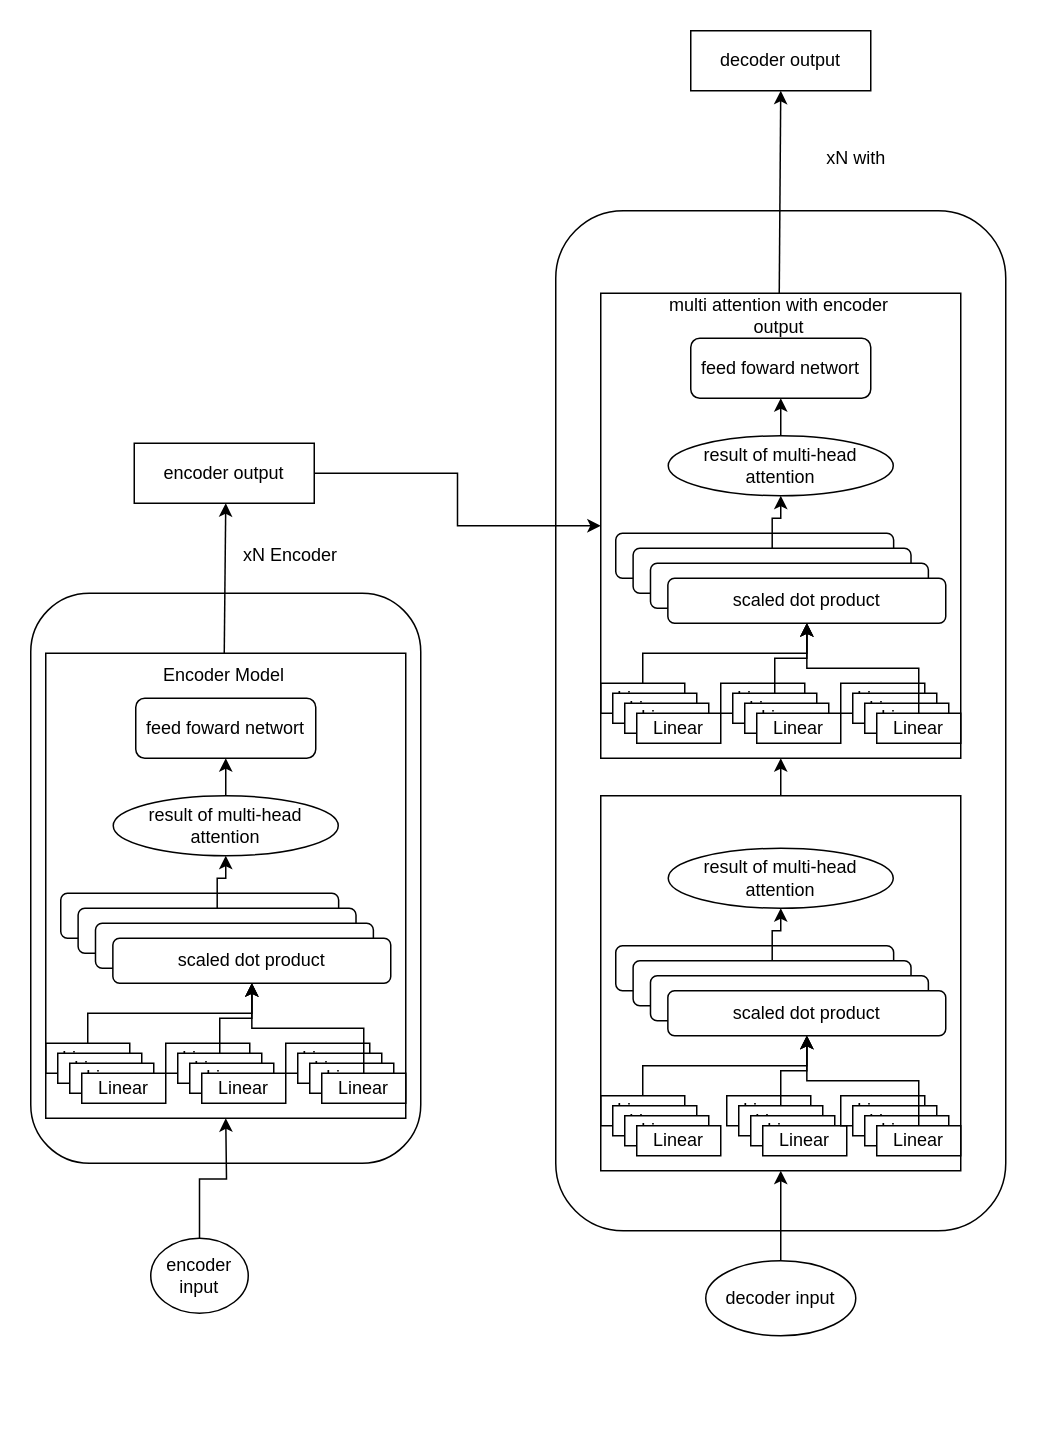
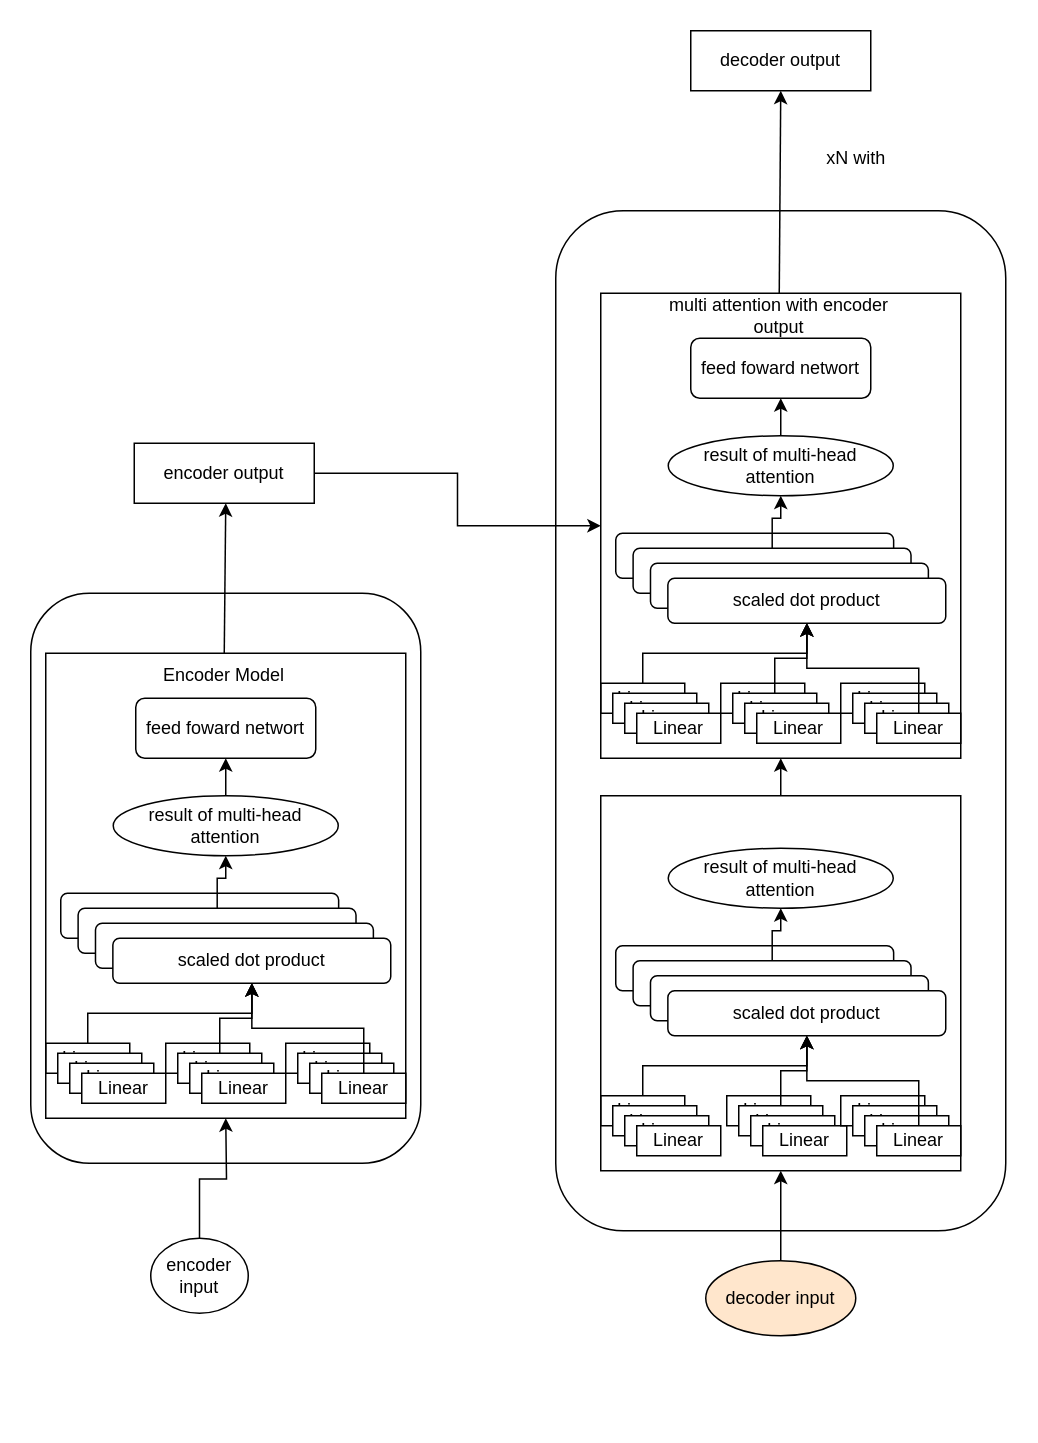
(293, 556) -> none
(781, 1298) -> (781, 1298)
